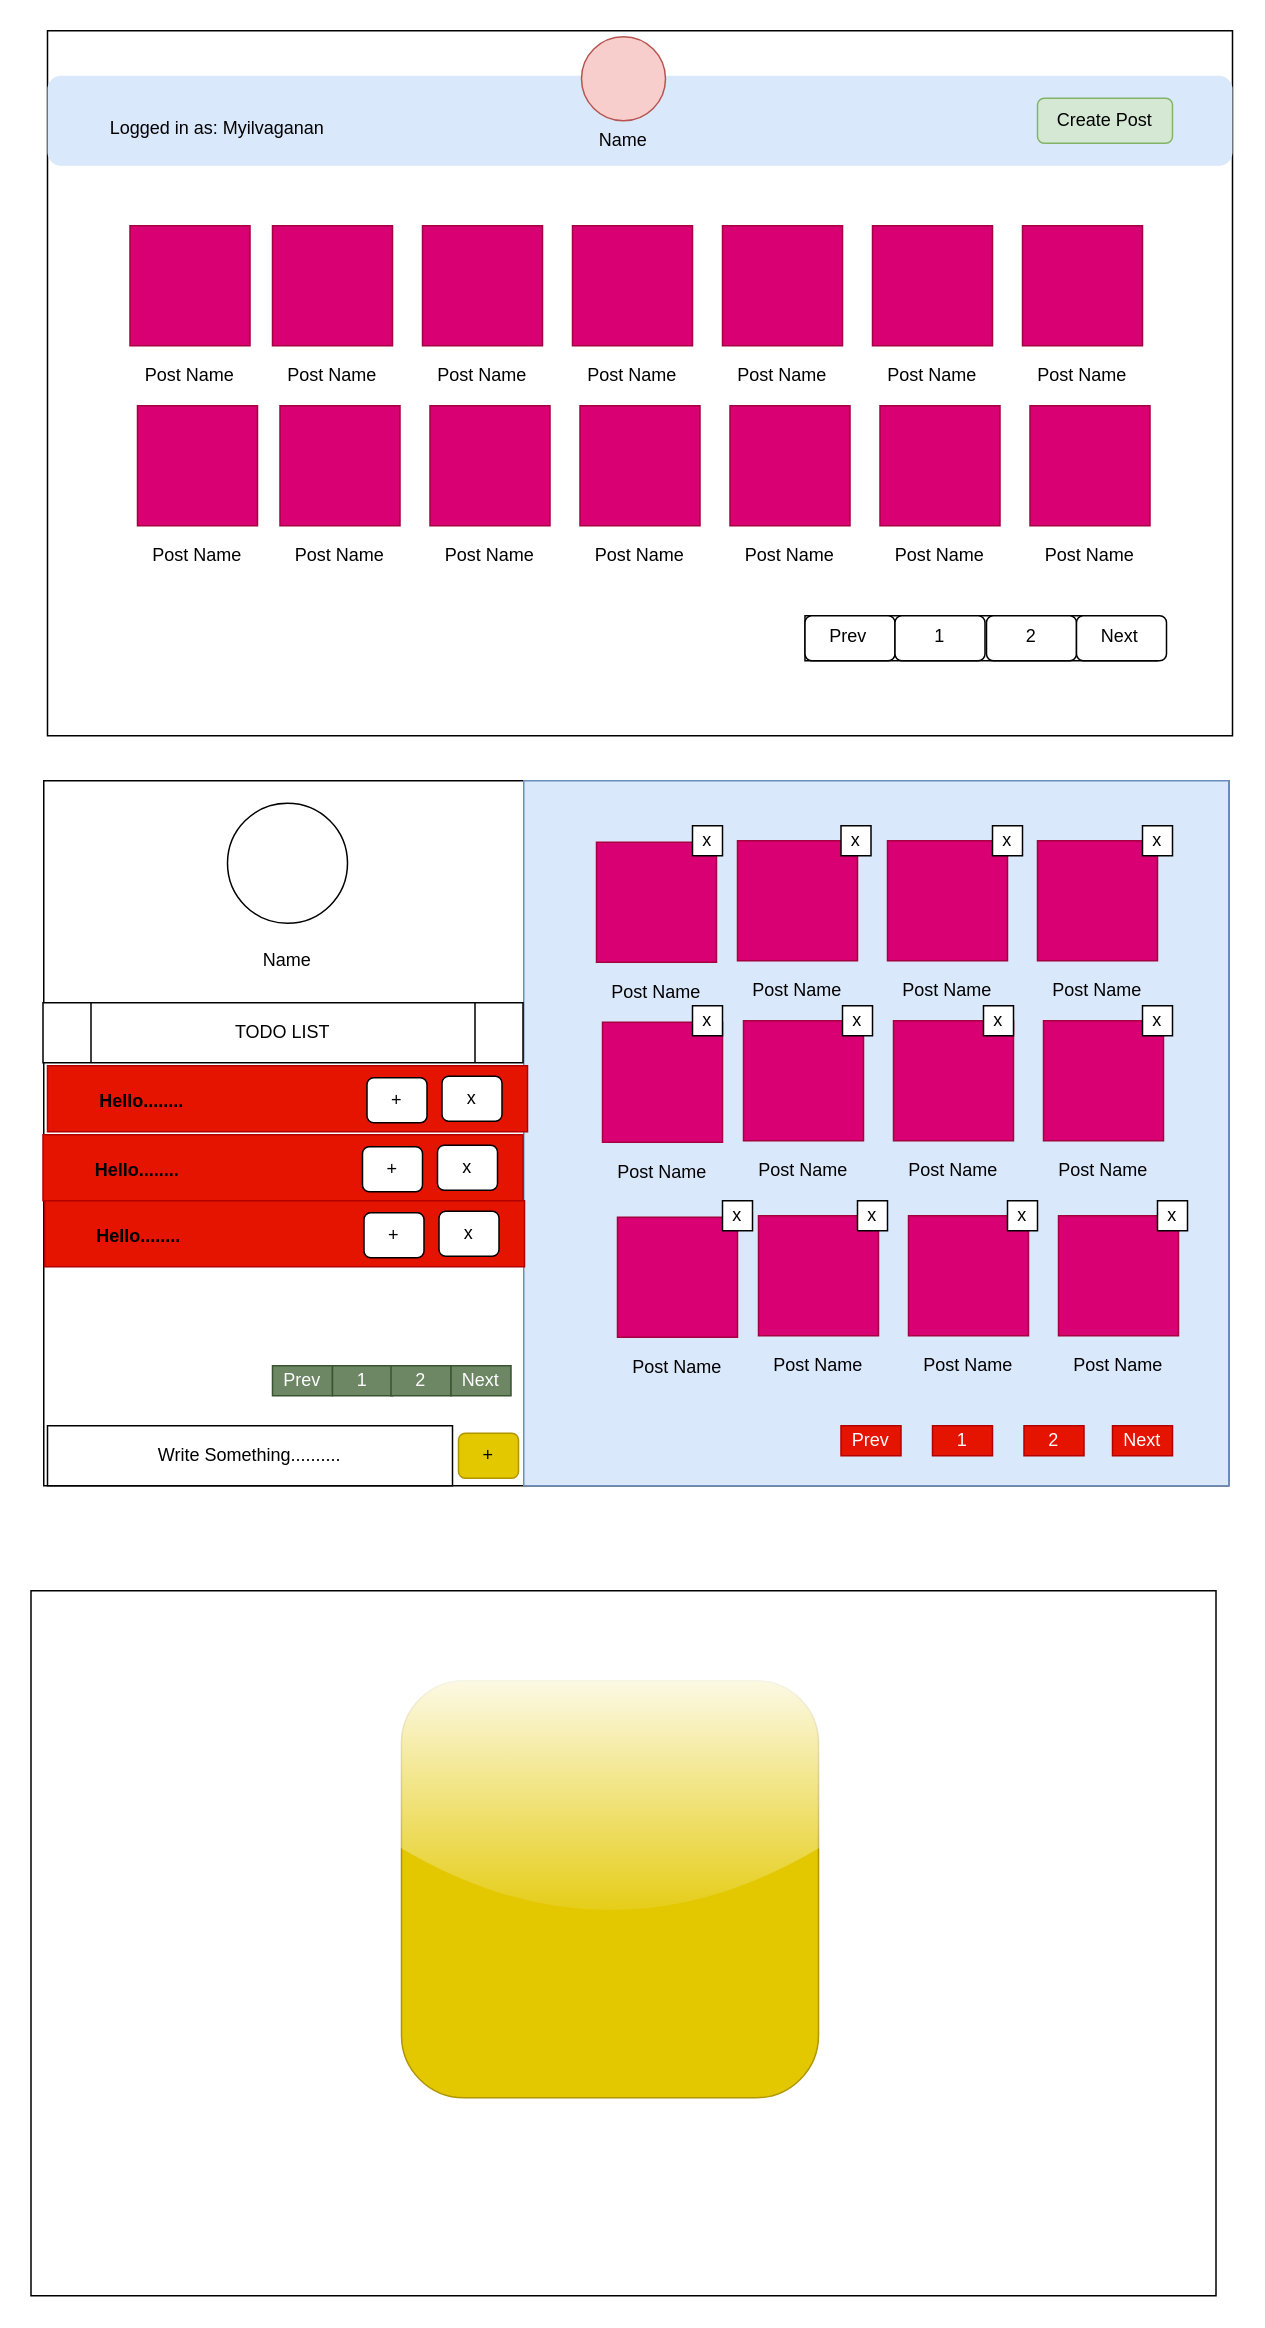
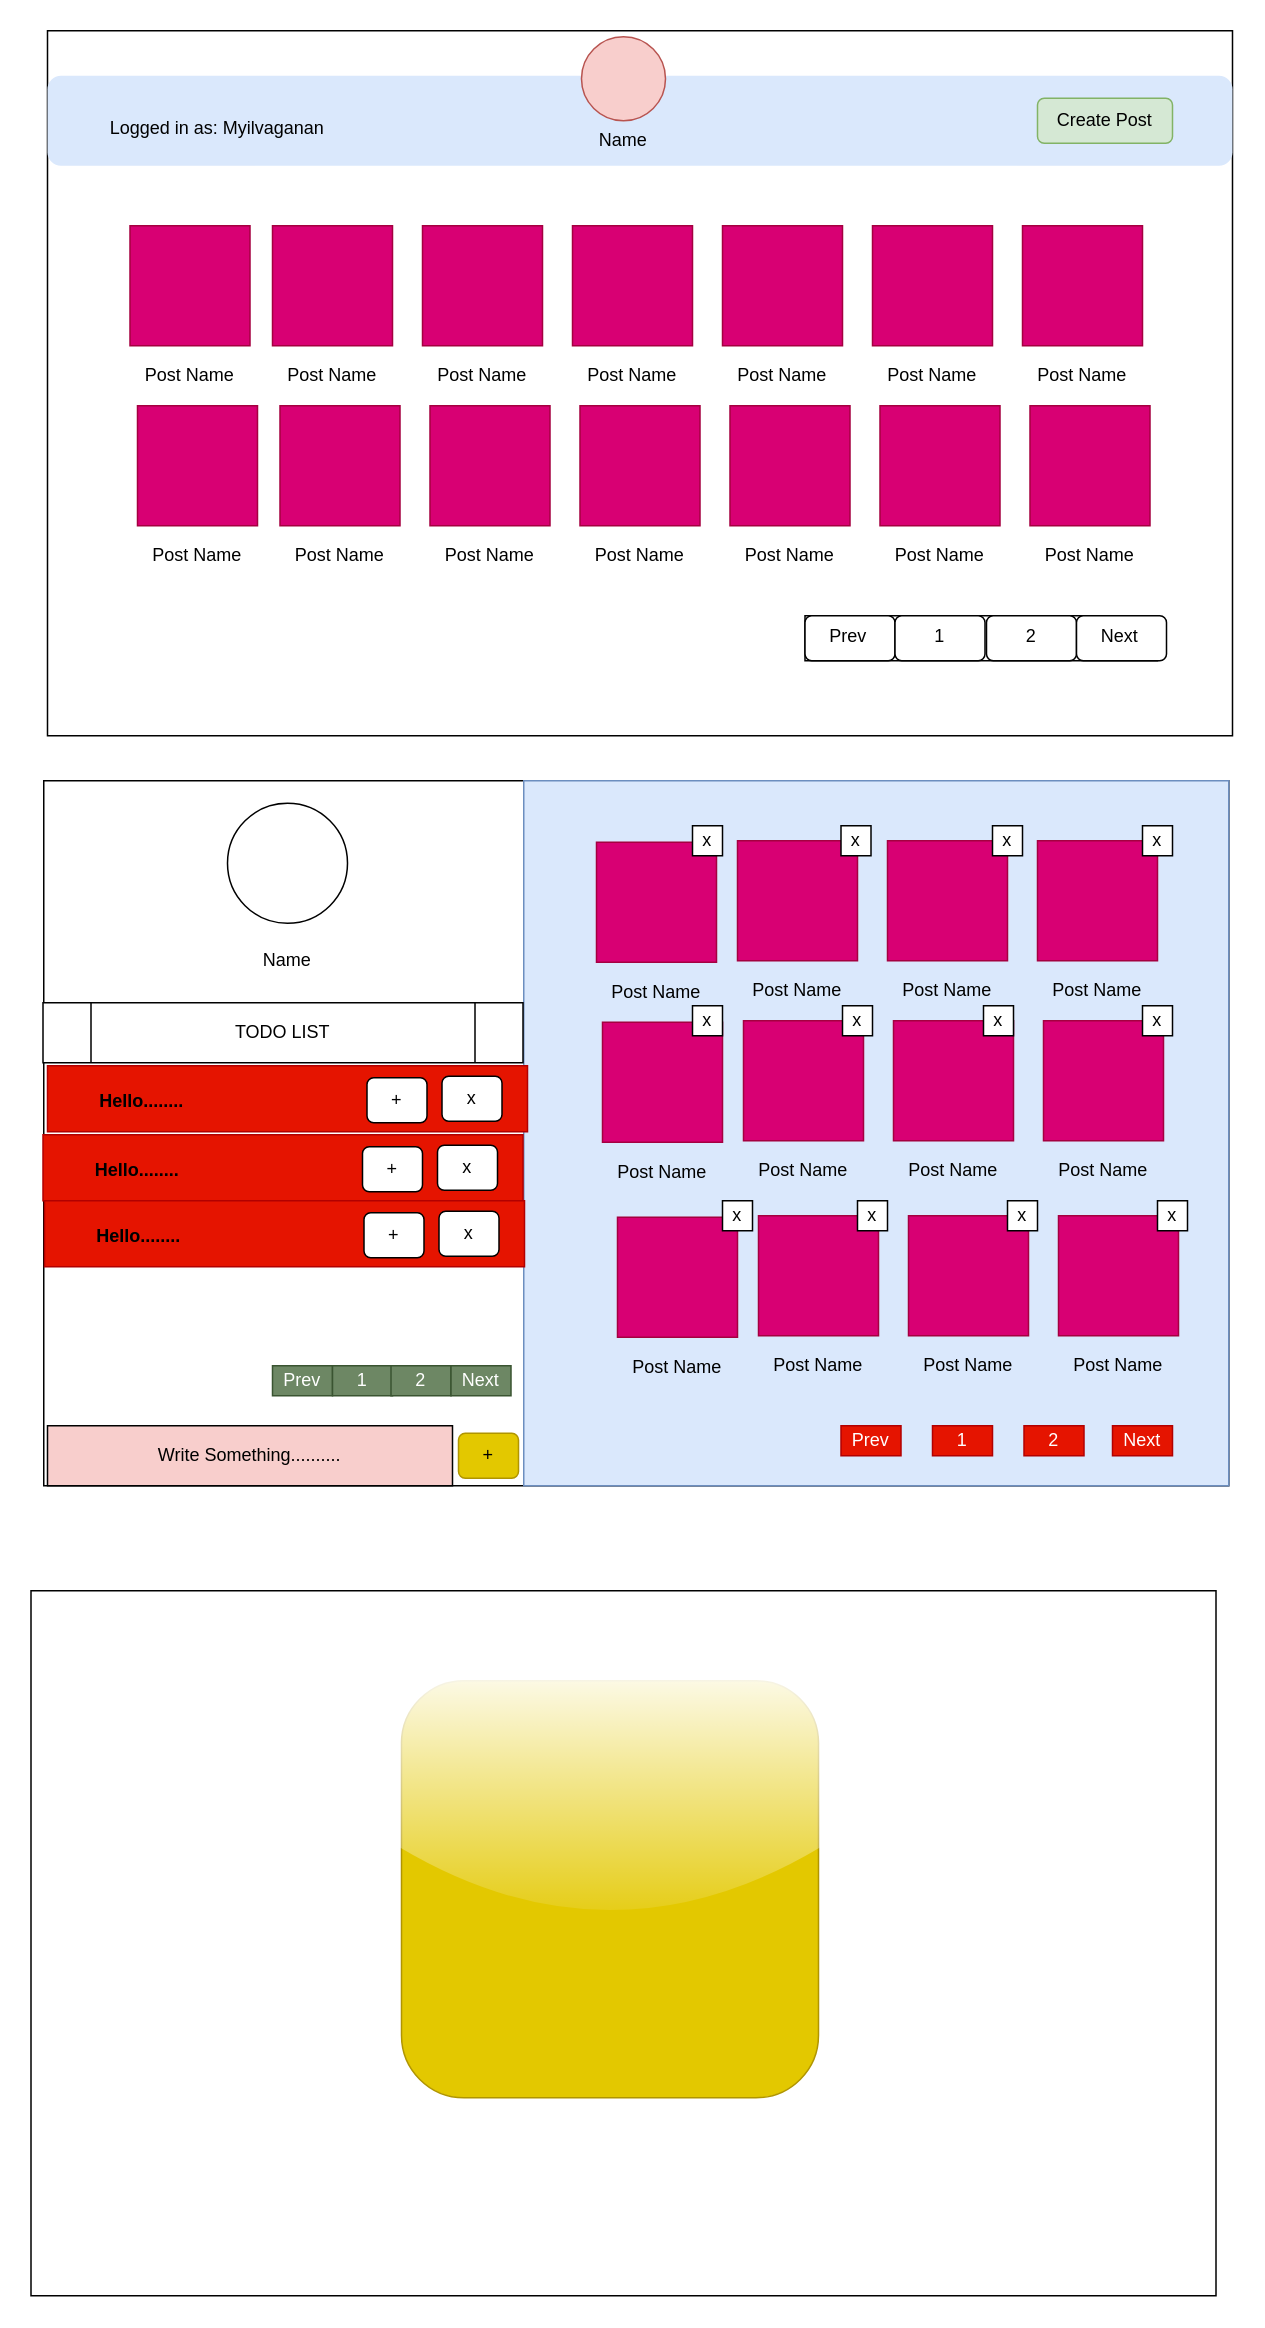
(250, 1456) -> (250, 1456)
